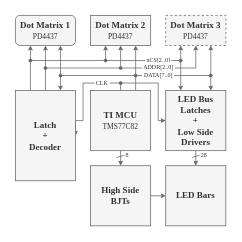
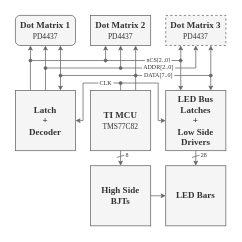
(45, 135) -> (45, 120)
